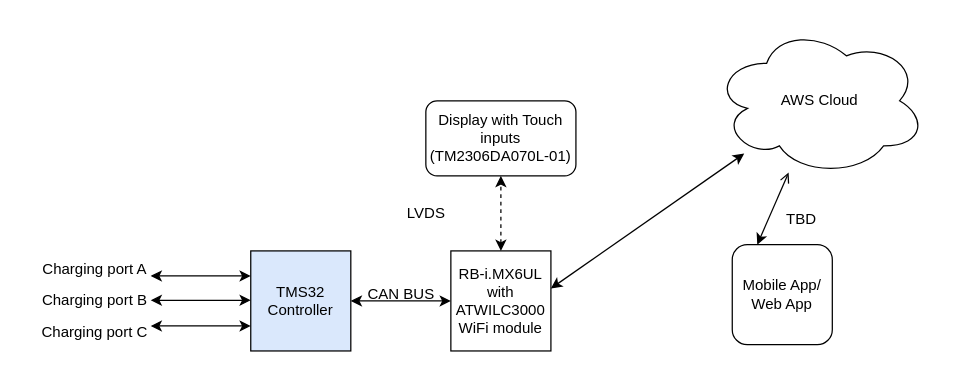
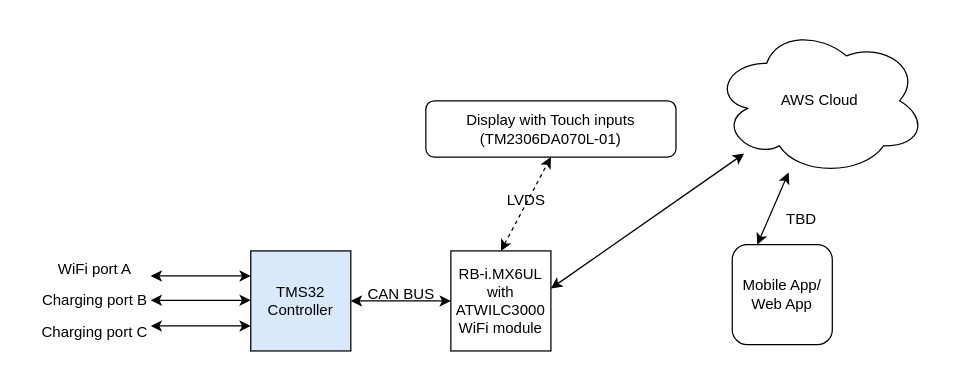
(501, 138) -> (551, 129)
(785, 179) -> (784, 181)
(426, 213) -> (526, 201)
(95, 269) -> (95, 269)
